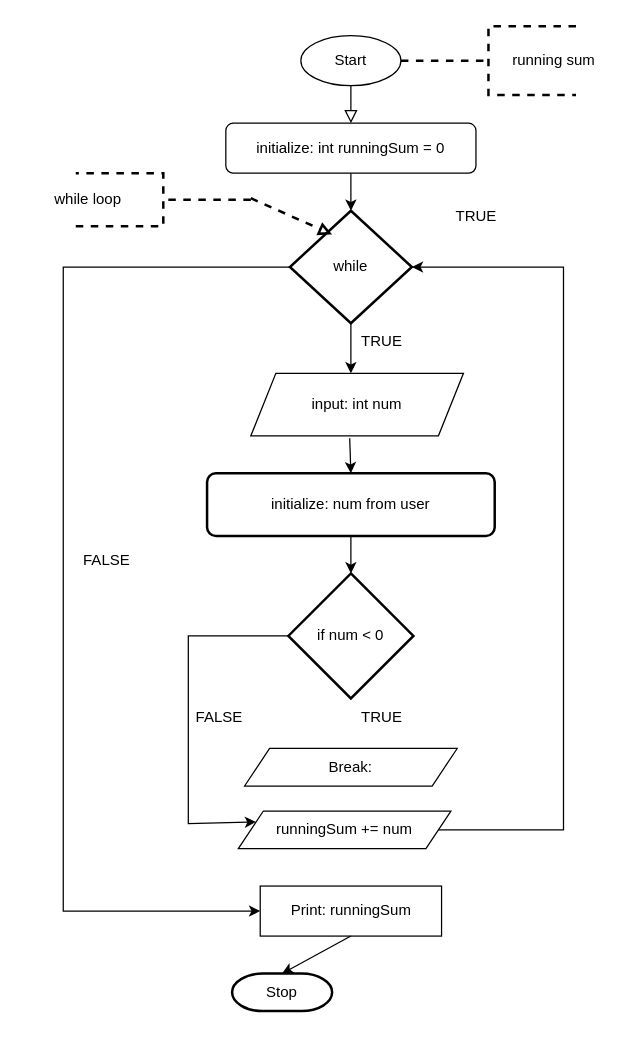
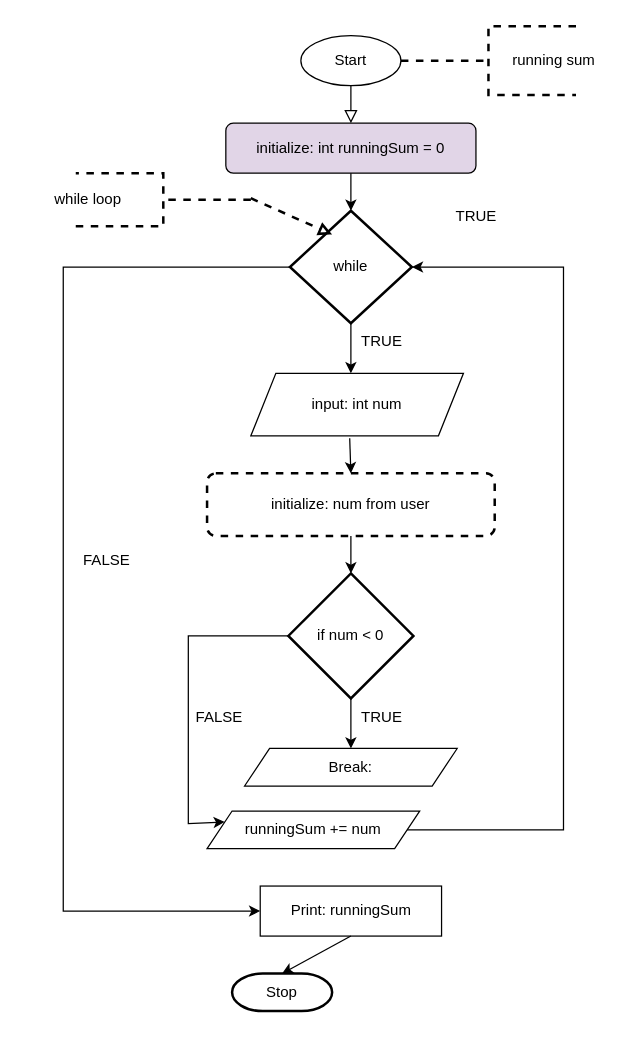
(351, 148) -> (351, 148)
(351, 504) -> (351, 504)
none -> (351, 719)
(344, 829) -> (313, 829)
